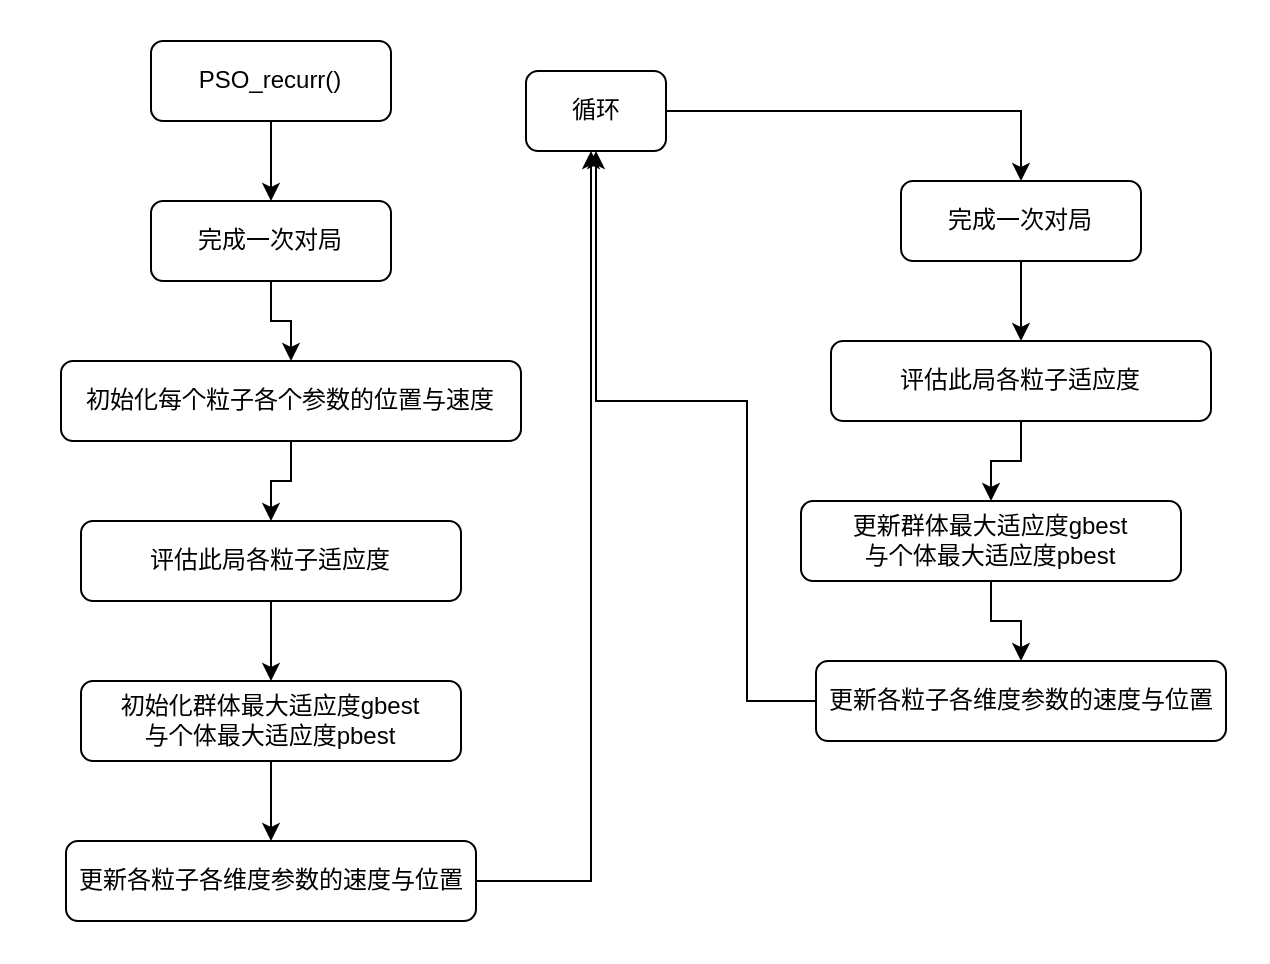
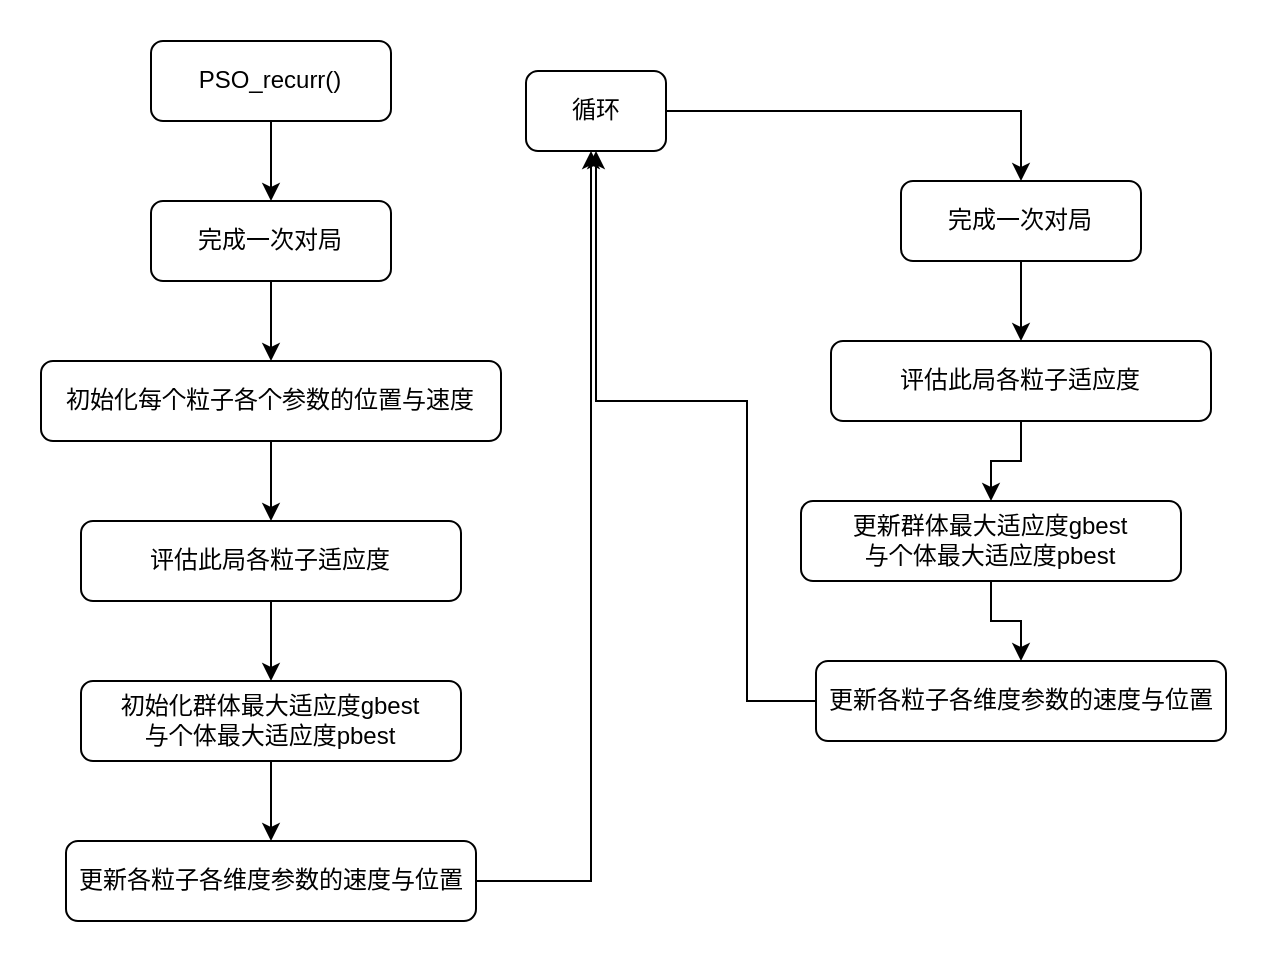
(291, 401) -> (271, 401)
